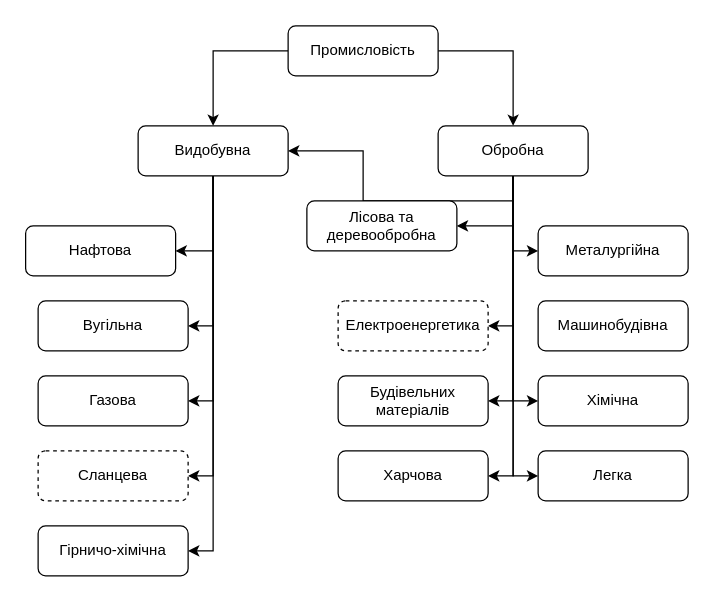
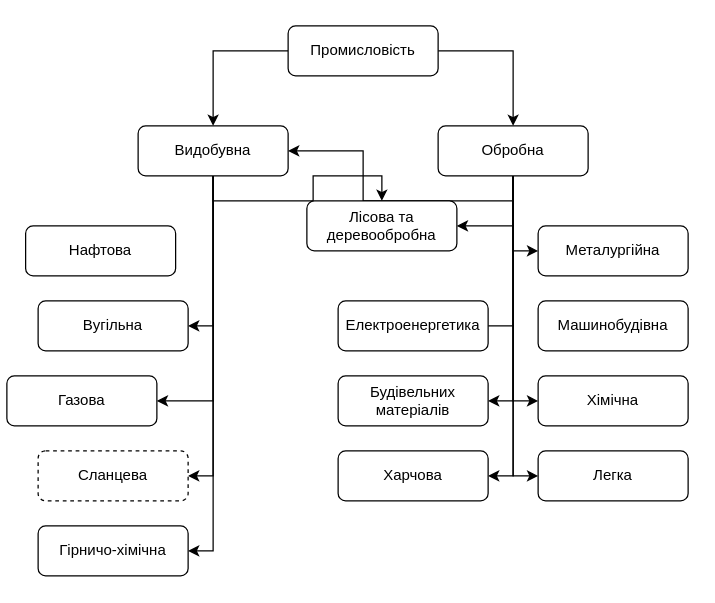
(198, 251) -> (313, 195)
(413, 326) -> (413, 326)
(498, 326) -> (494, 326)
(113, 401) -> (82, 401)
